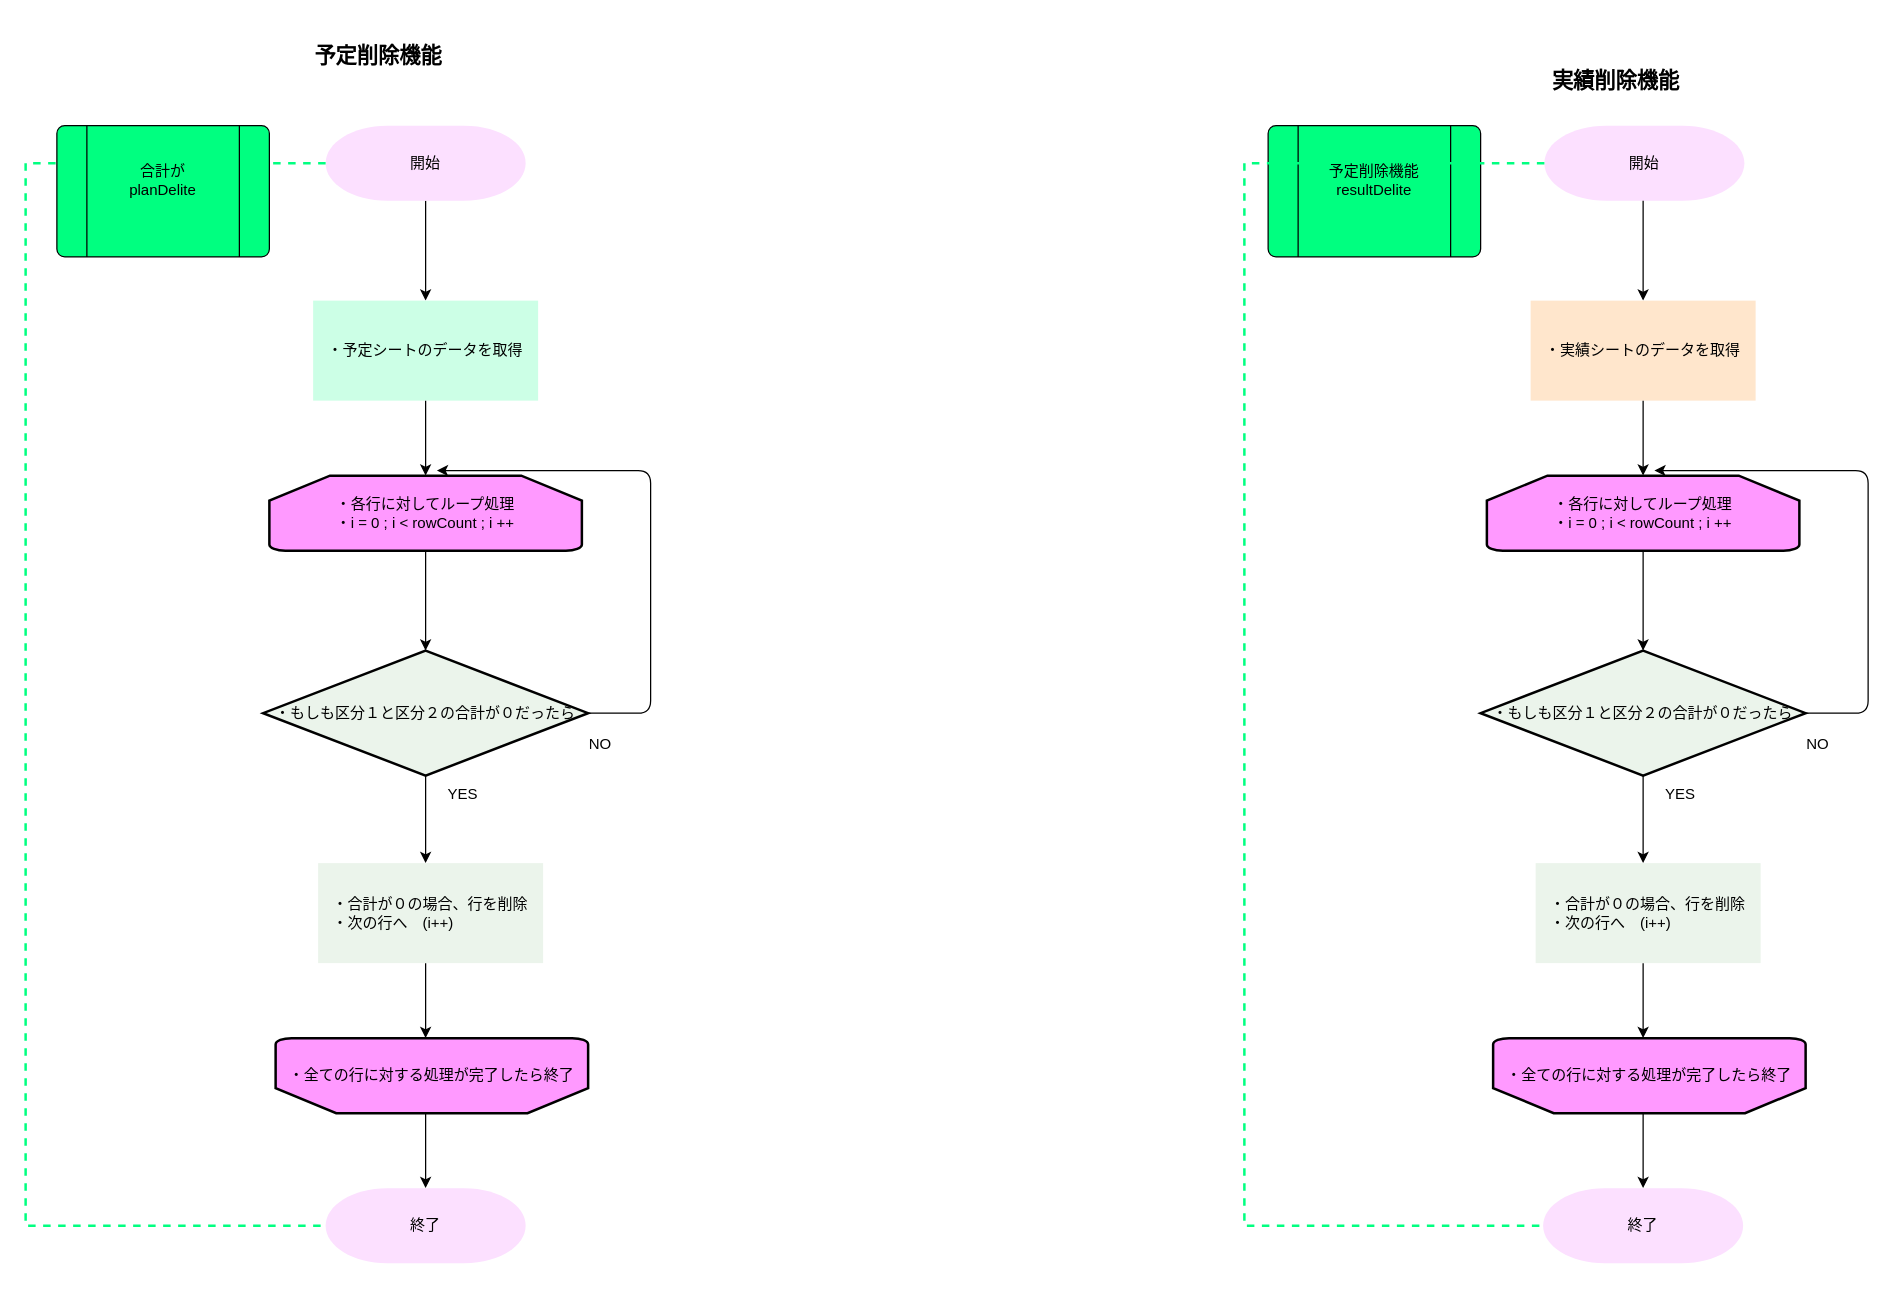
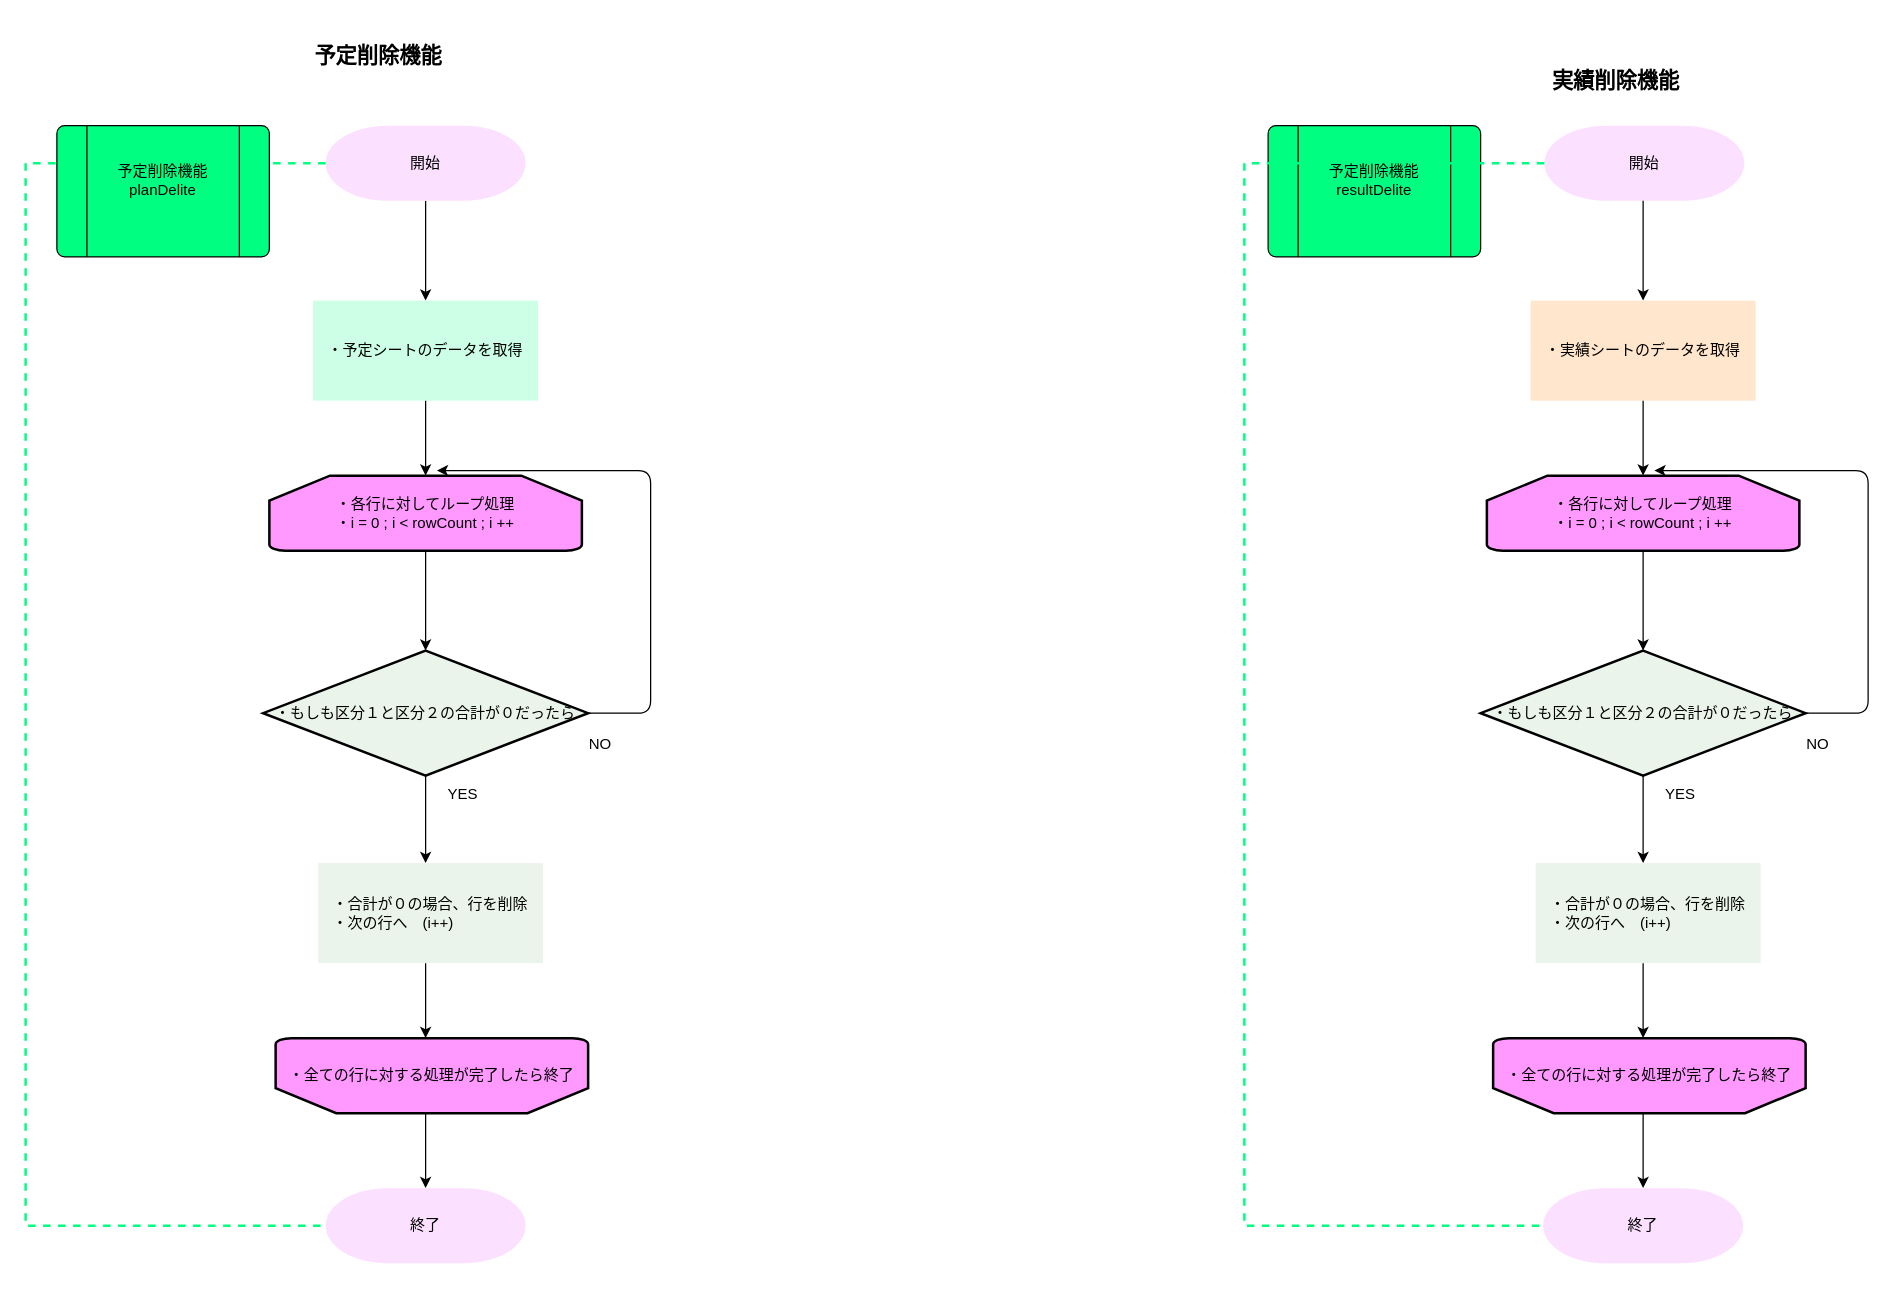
(163, 181) -> (163, 181)
